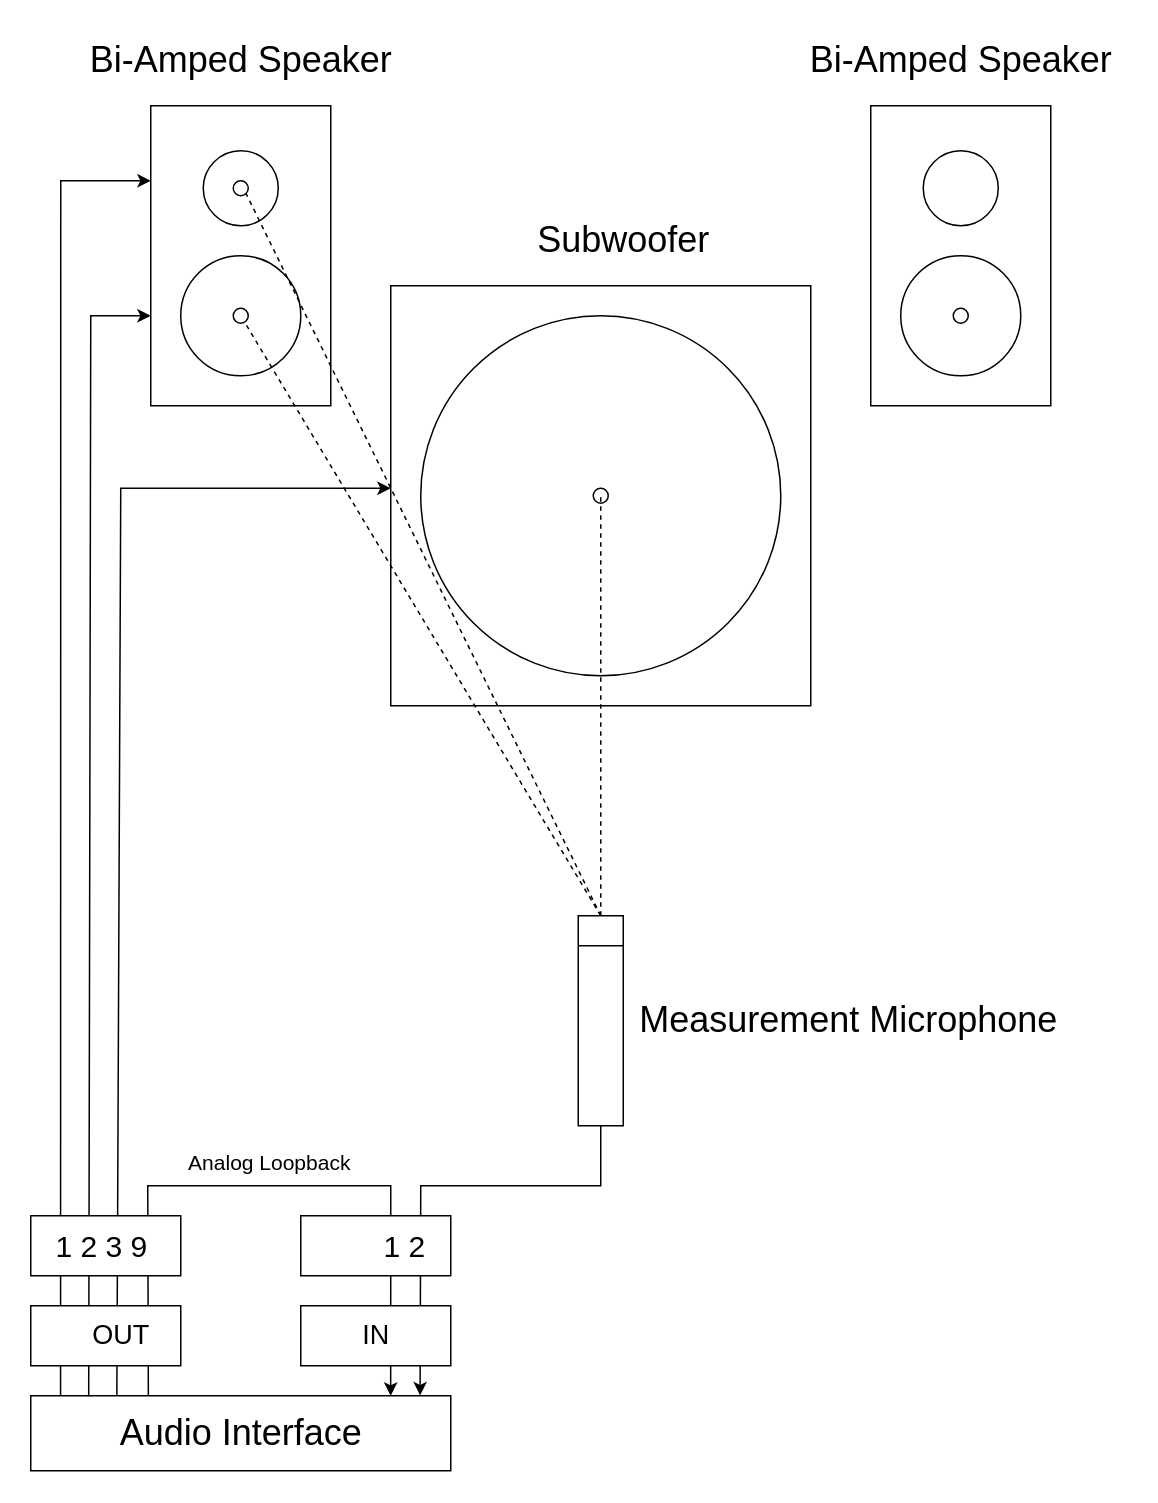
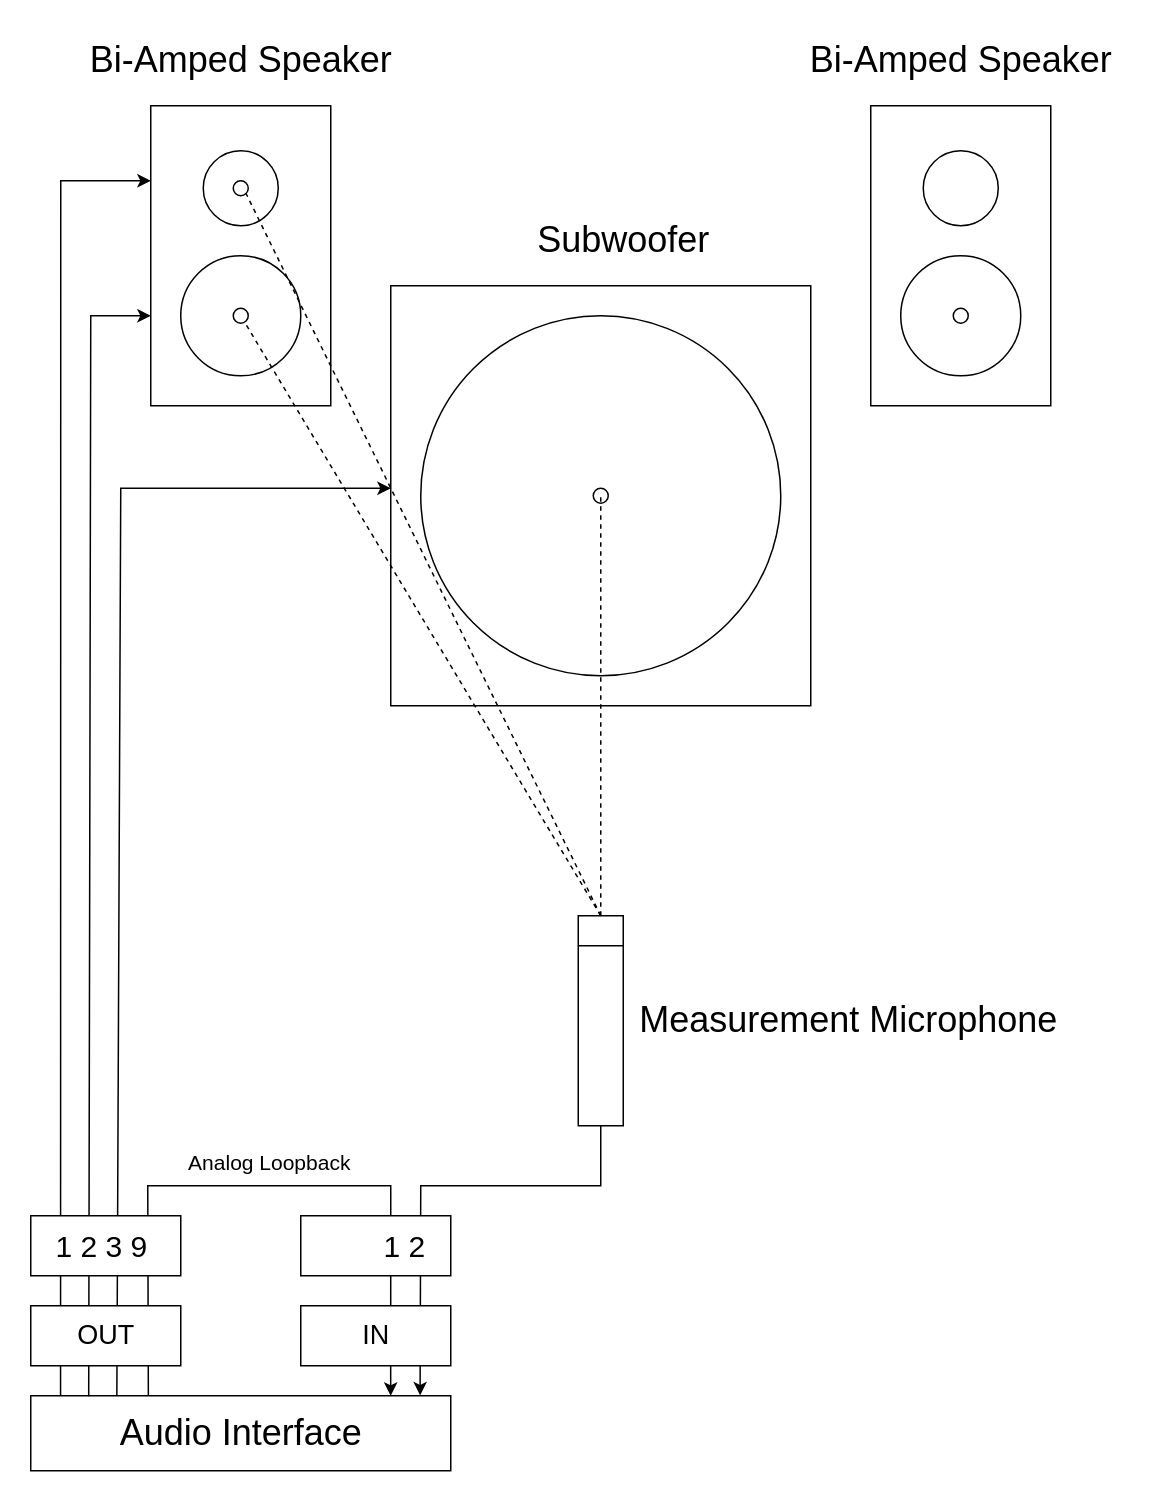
(121, 1336) -> (106, 1336)
